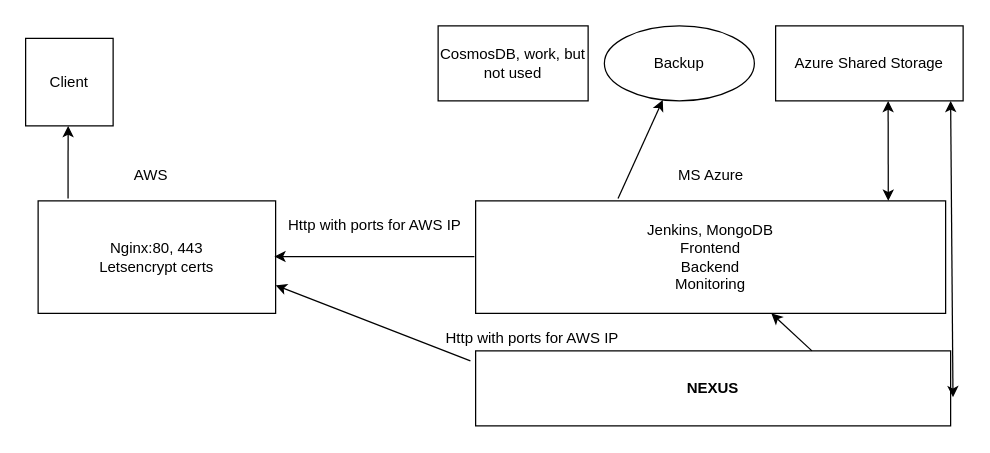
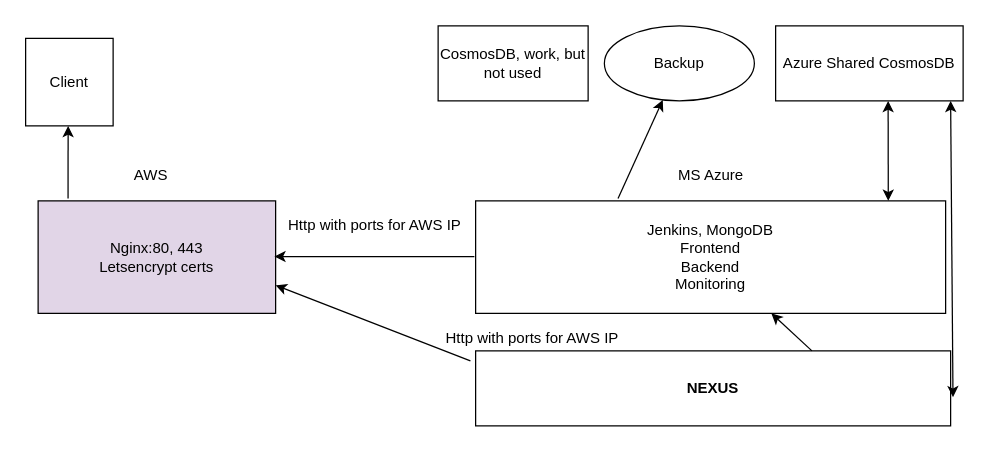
(869, 63) -> (869, 63)
(157, 257) -> (157, 257)
